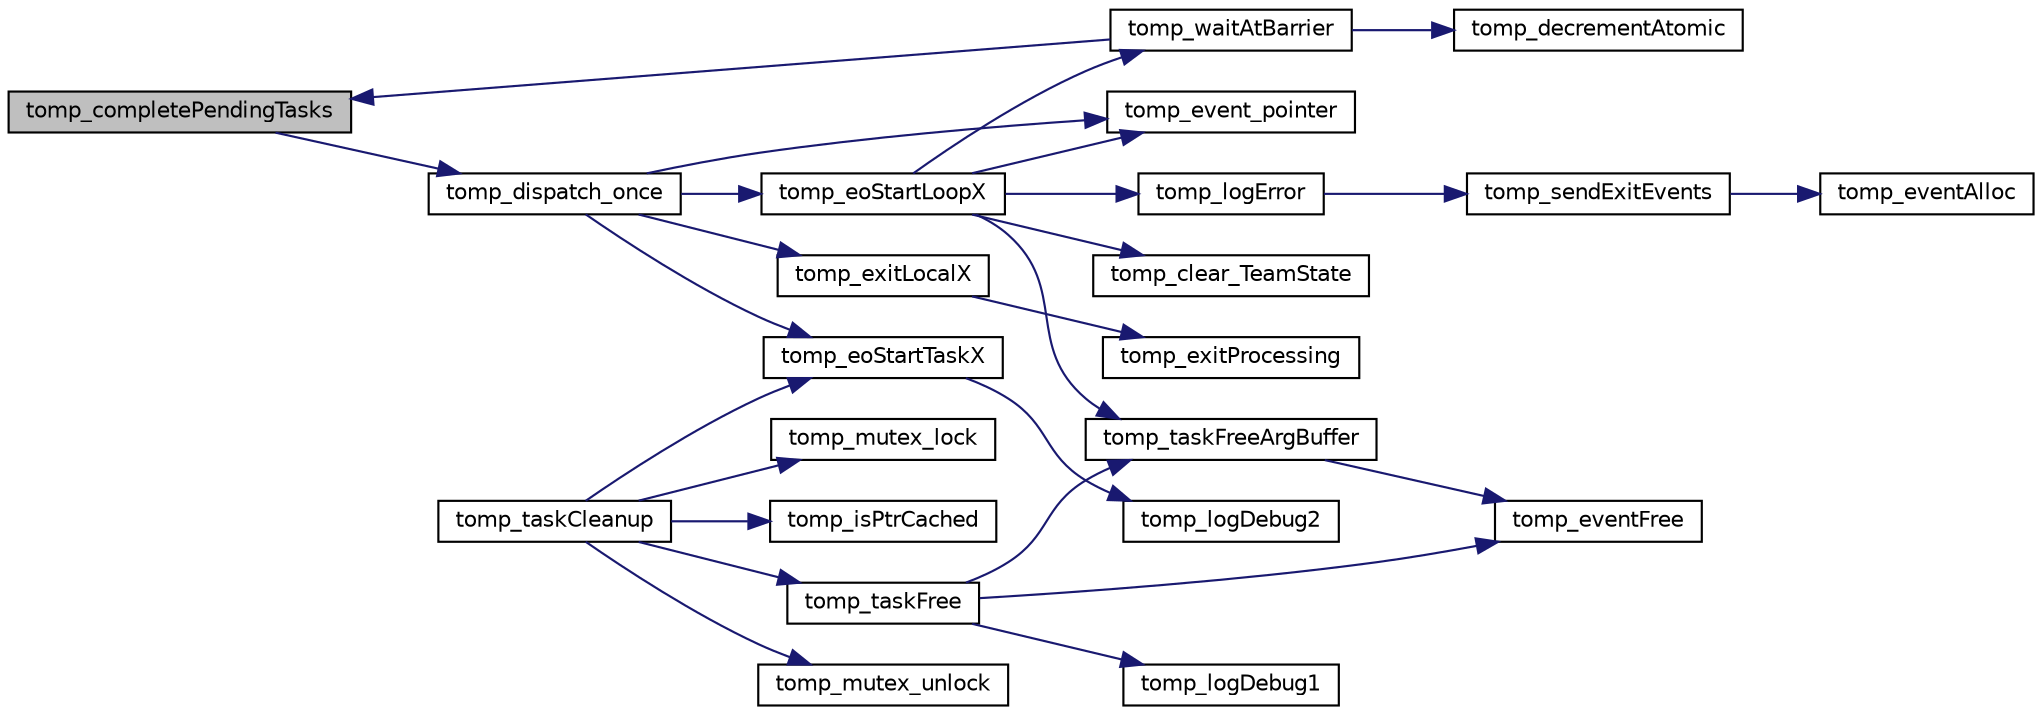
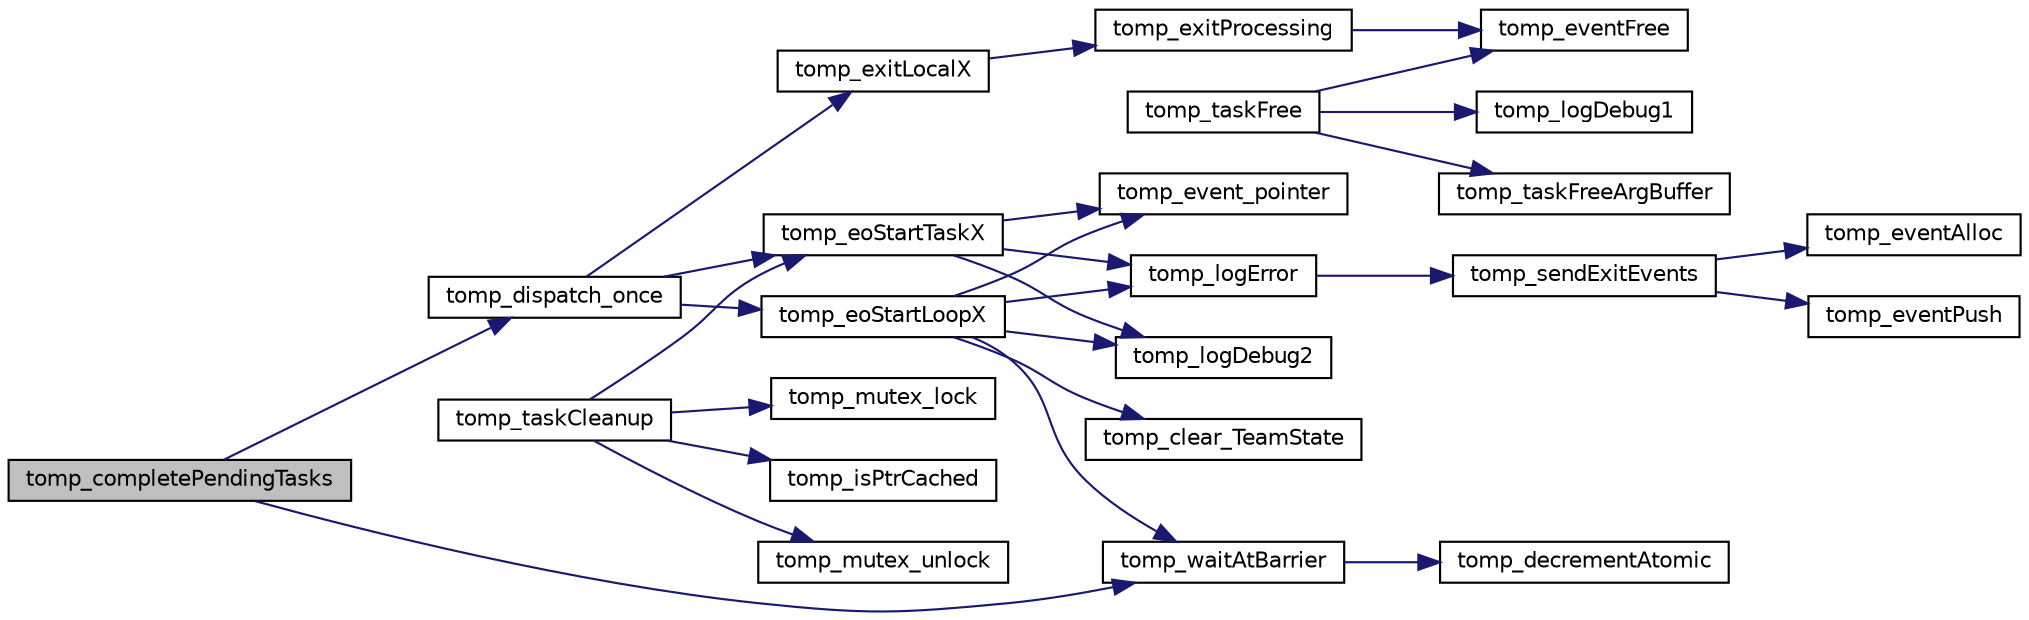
(742, 68) -> (680, 593)
(865, 140) -> (1040, 216)
none -> (1071, 257)
(1042, 295) -> (1050, 337)
none -> (1914, 317)
(1404, 478) -> (1405, 30)
(709, 560) -> none
